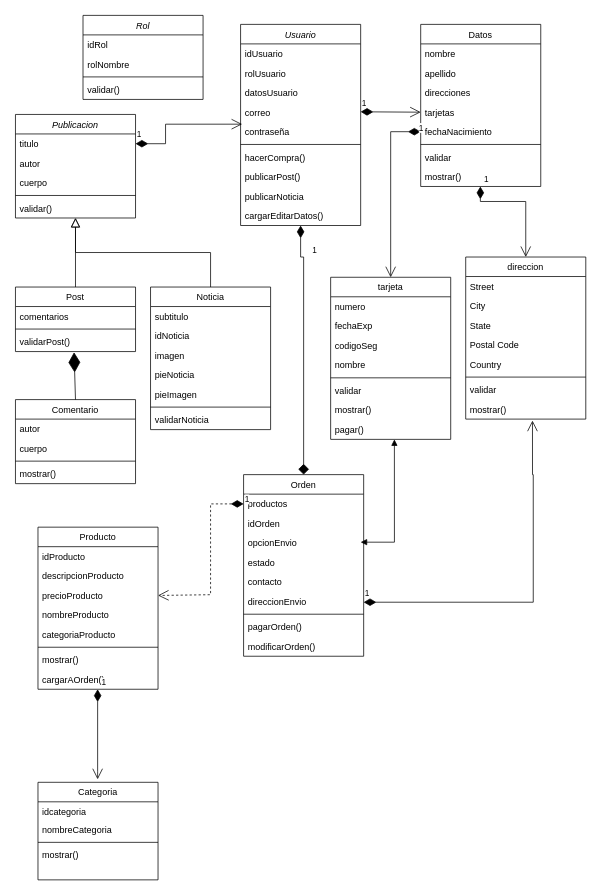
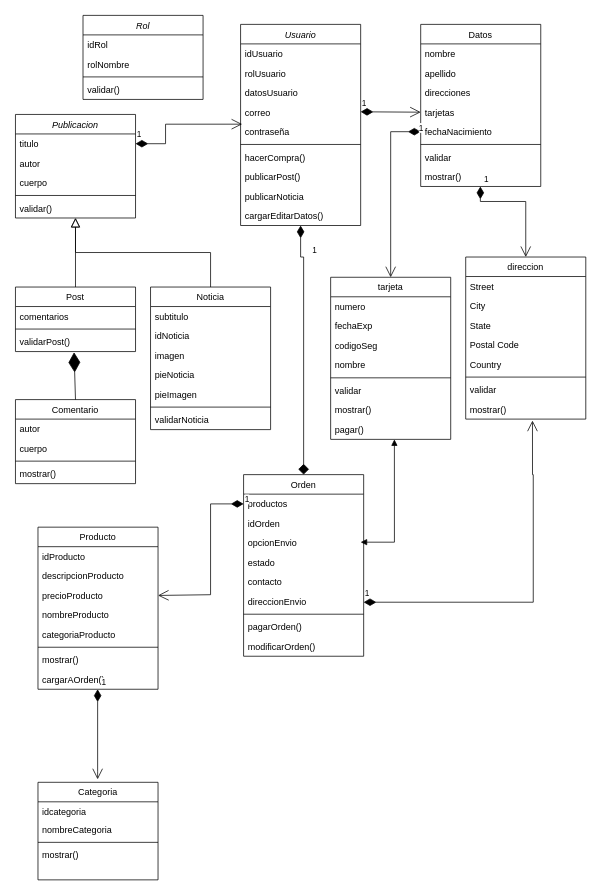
(210, 564) -> (210, 564)
